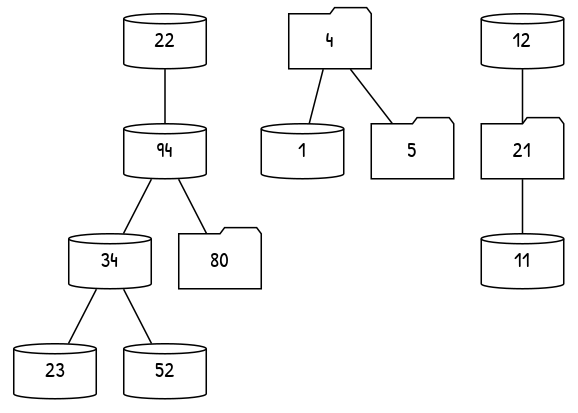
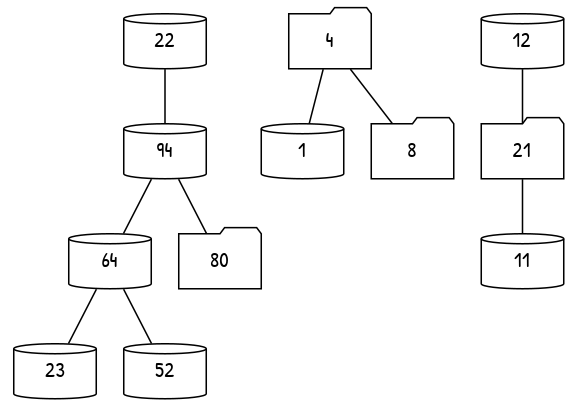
(412, 151) -> (412, 151)
(110, 261) -> (110, 261)
